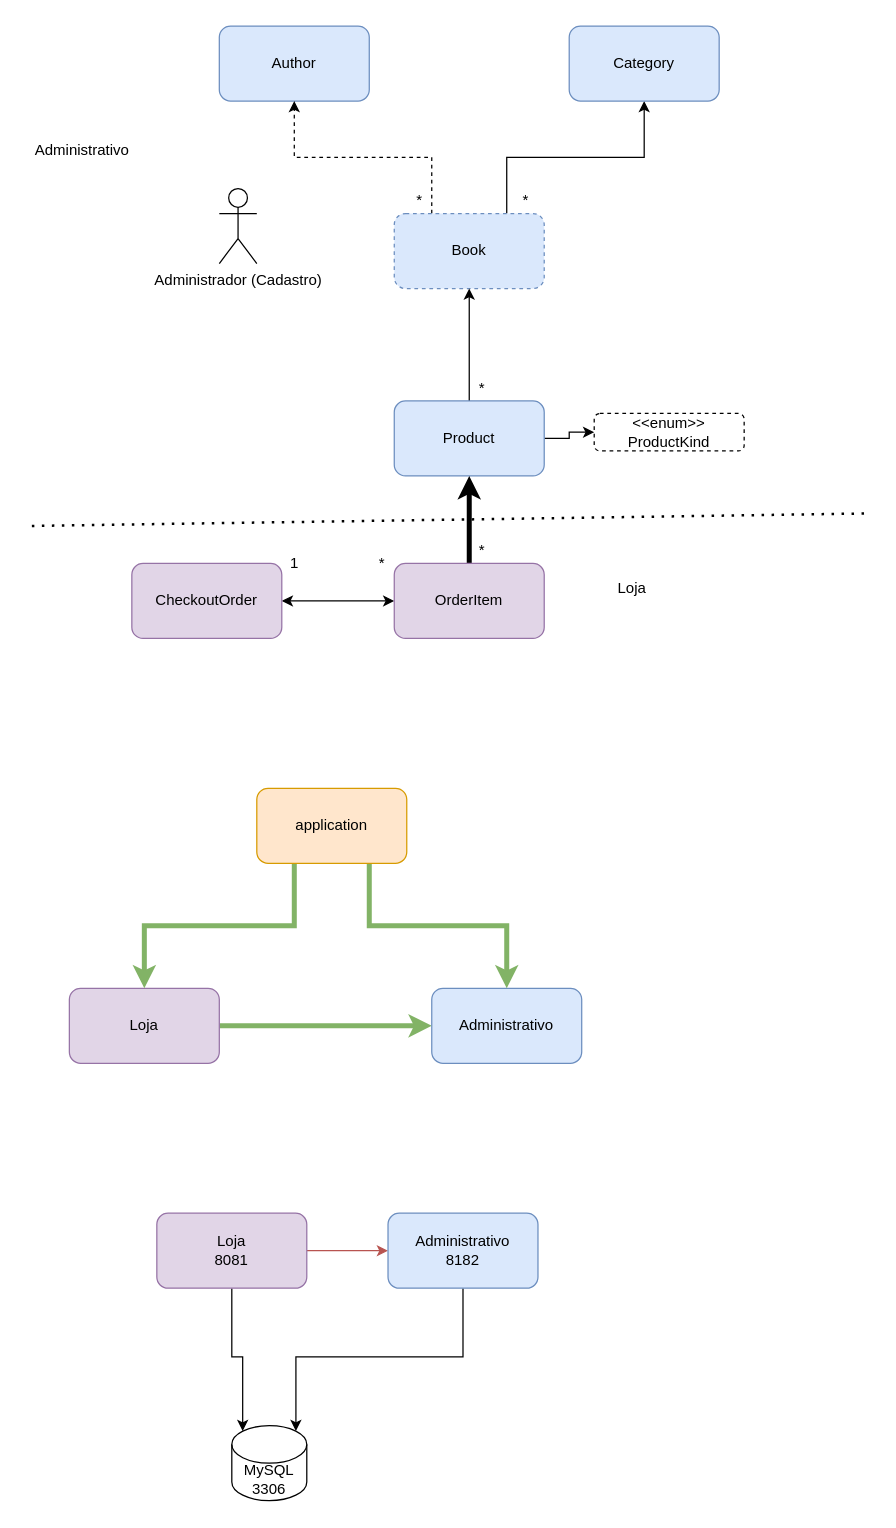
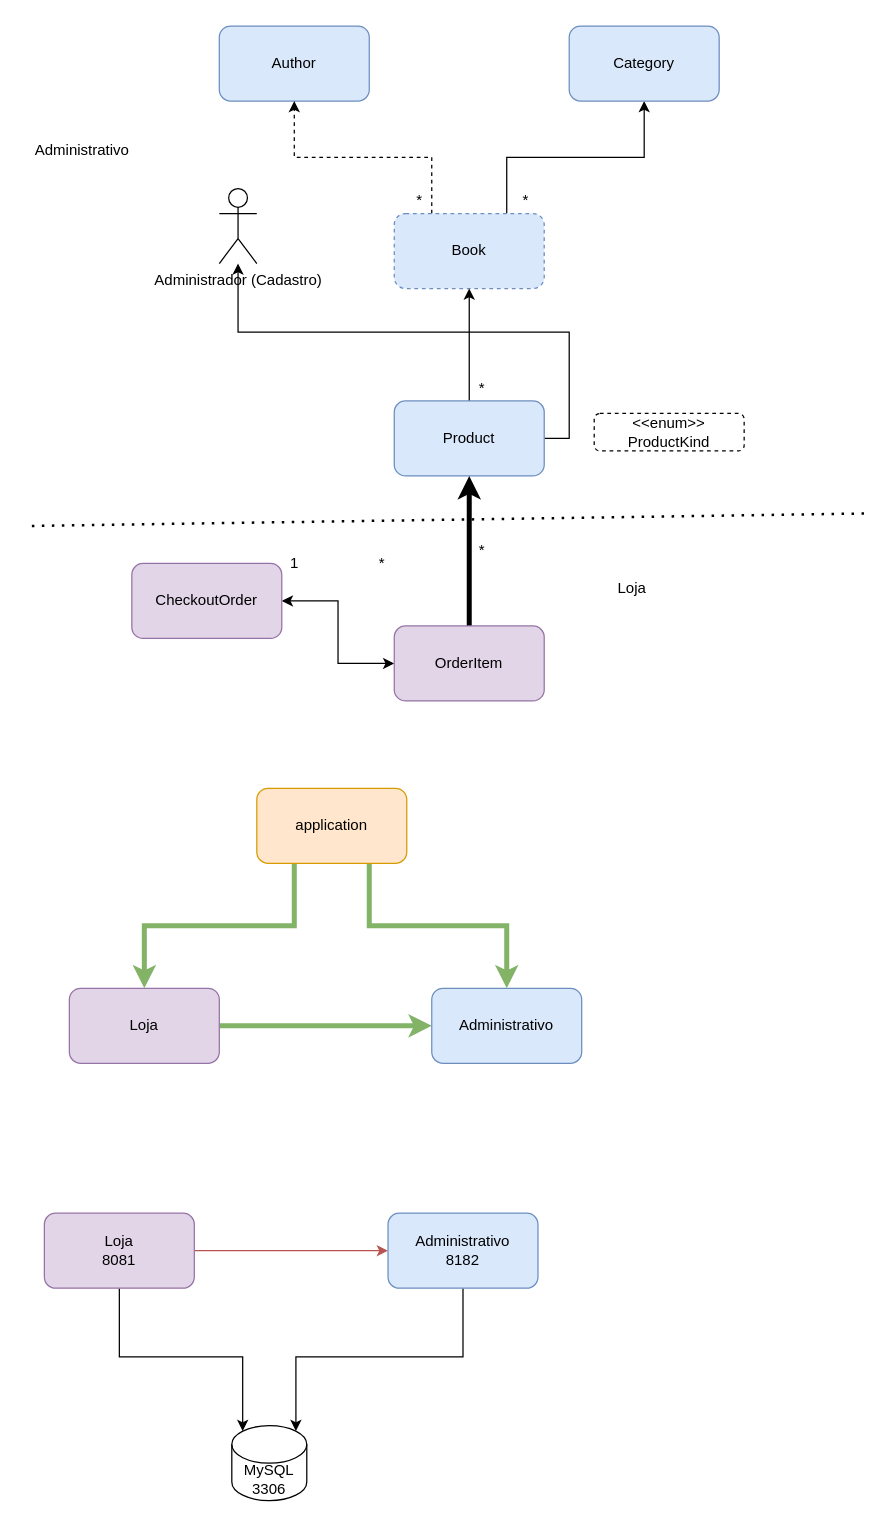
(576, 432) -> (425, 332)
(469, 601) -> (469, 663)
(232, 1251) -> (119, 1251)
